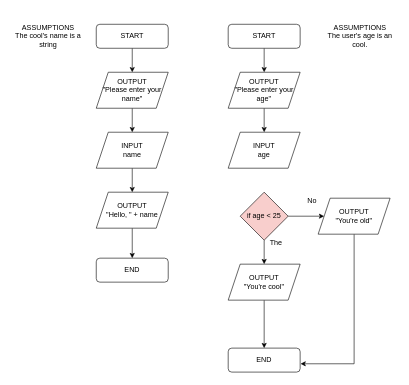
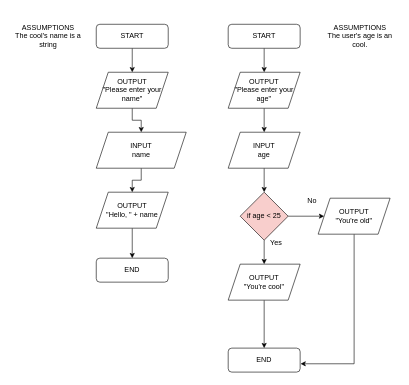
(132, 150) -> (141, 150)
none -> (264, 186)
(276, 243) -> (276, 243)
